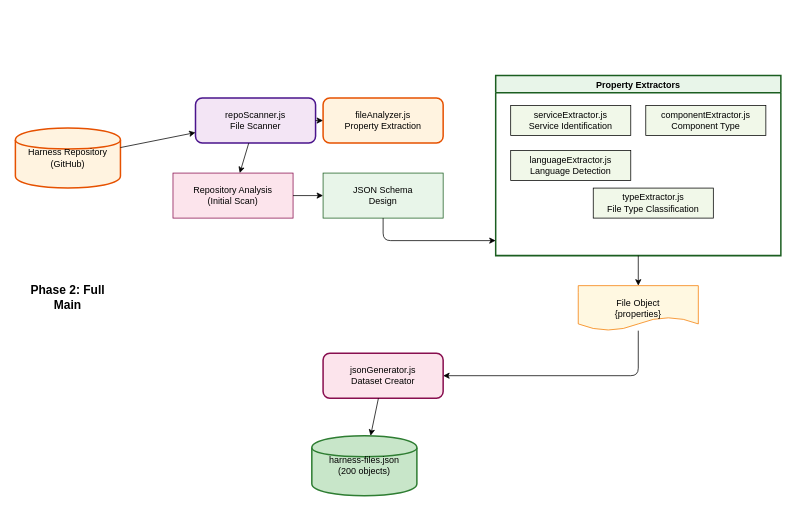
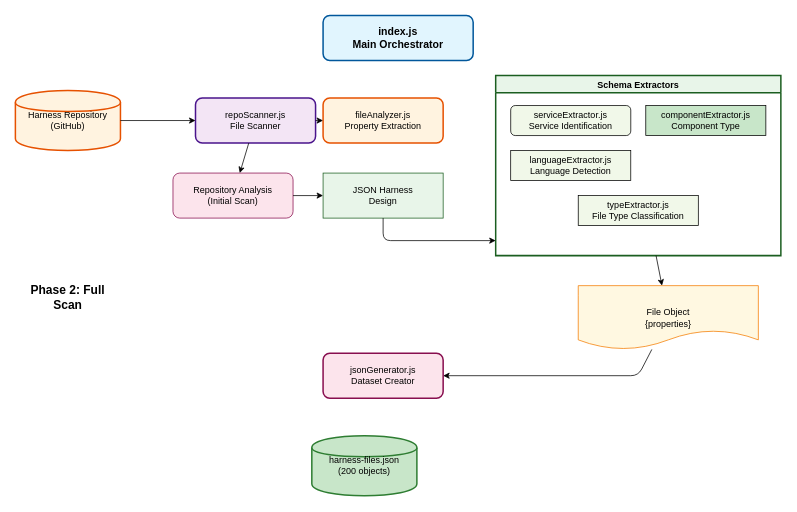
none -> (398, 38)
(638, 84) -> (638, 84)
(570, 120) -> (570, 120)
(705, 120) -> (705, 120)
(68, 158) -> (68, 120)
(233, 195) -> (233, 195)
(383, 195) -> (383, 195)
(653, 203) -> (638, 210)
(68, 297) -> (68, 297)
(638, 308) -> (668, 317)
(375, 415) -> none
